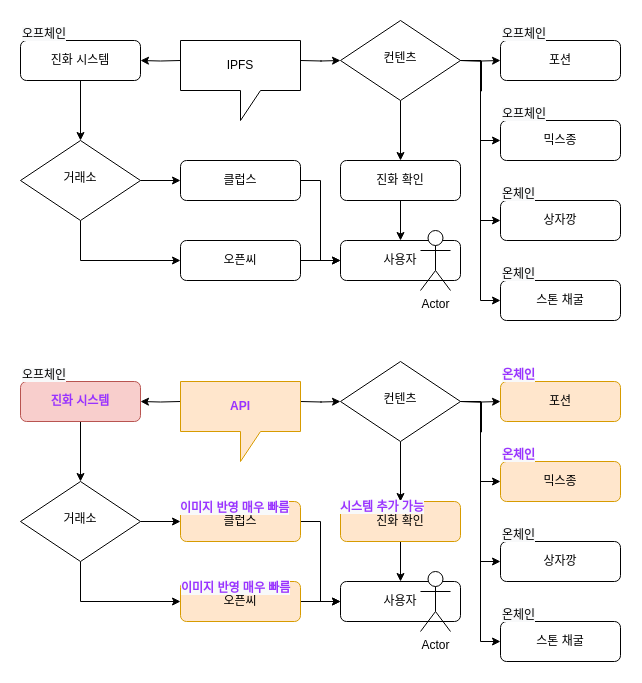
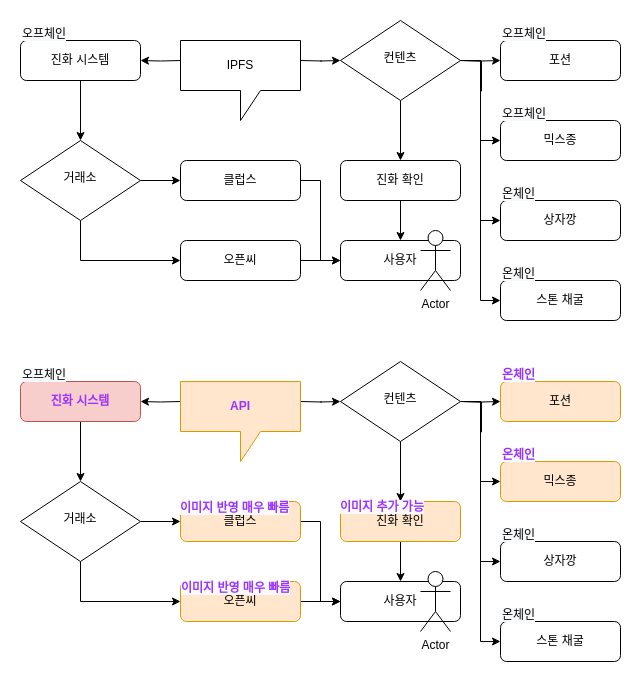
(386, 508) -> (386, 508)
